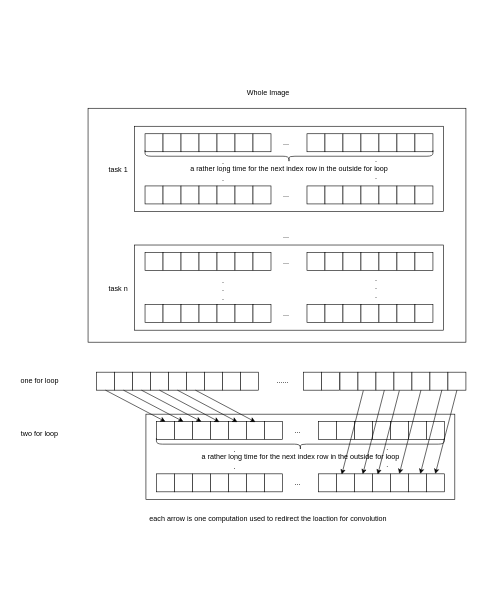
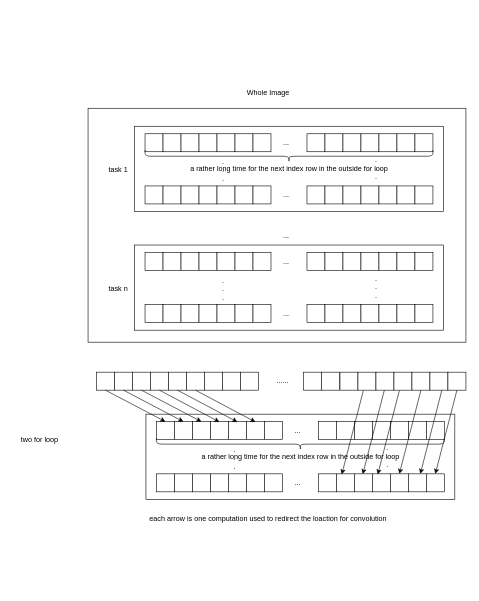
(39, 381) -> none
(39, 434) -> (39, 440)
